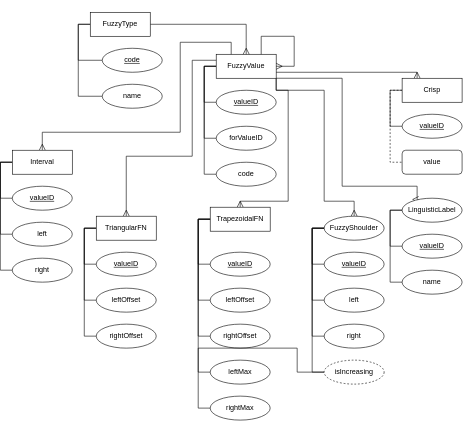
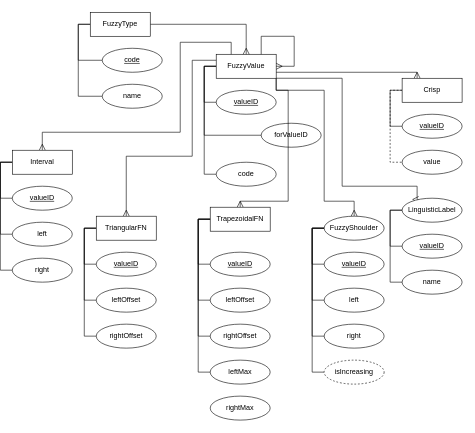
(246, 138) -> (291, 135)
(432, 162) -> (432, 162)
(267, 348) -> (200, 372)
(198, 397) -> none
